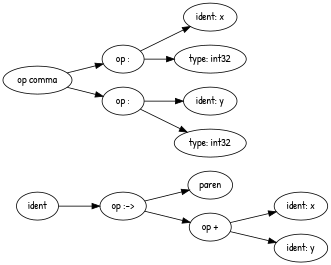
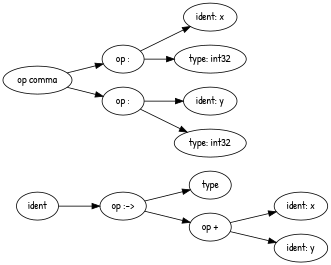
(210, 185) -> (210, 185)
